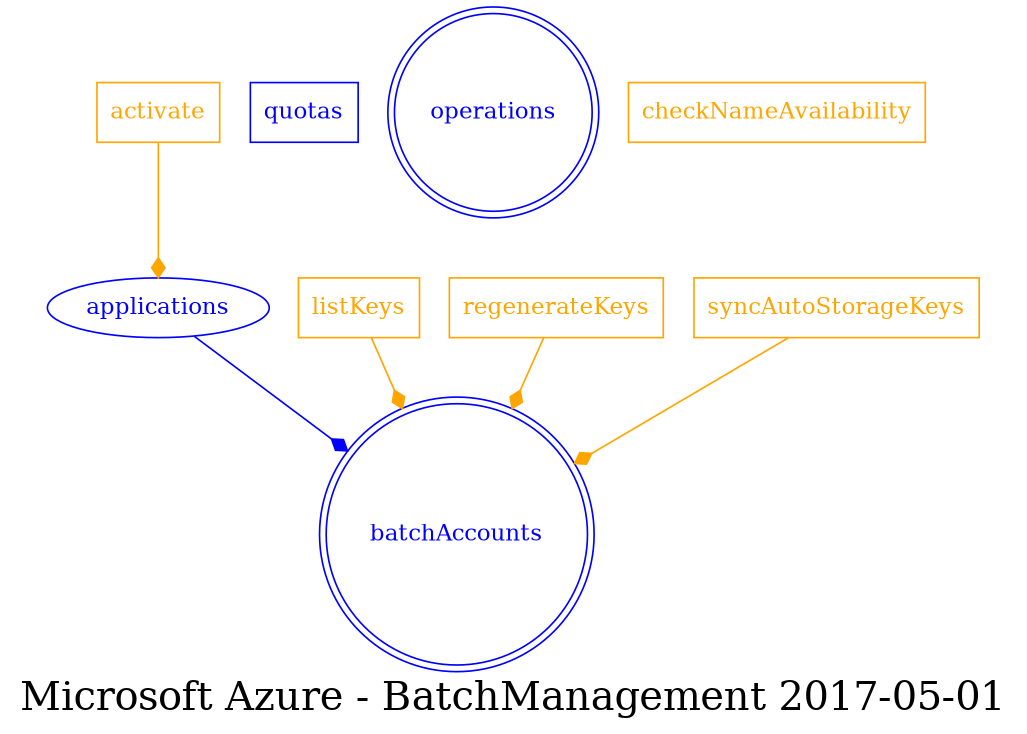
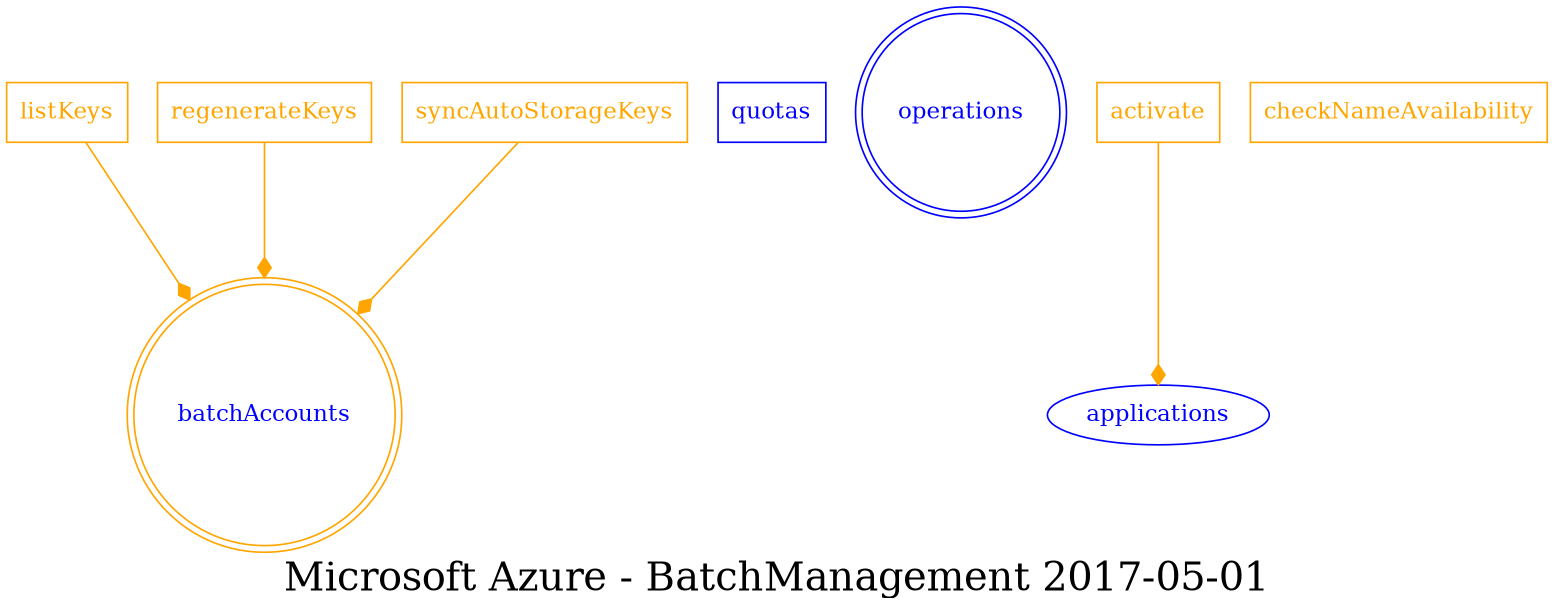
(263, 388) -> none
(457, 534) -> (265, 415)
